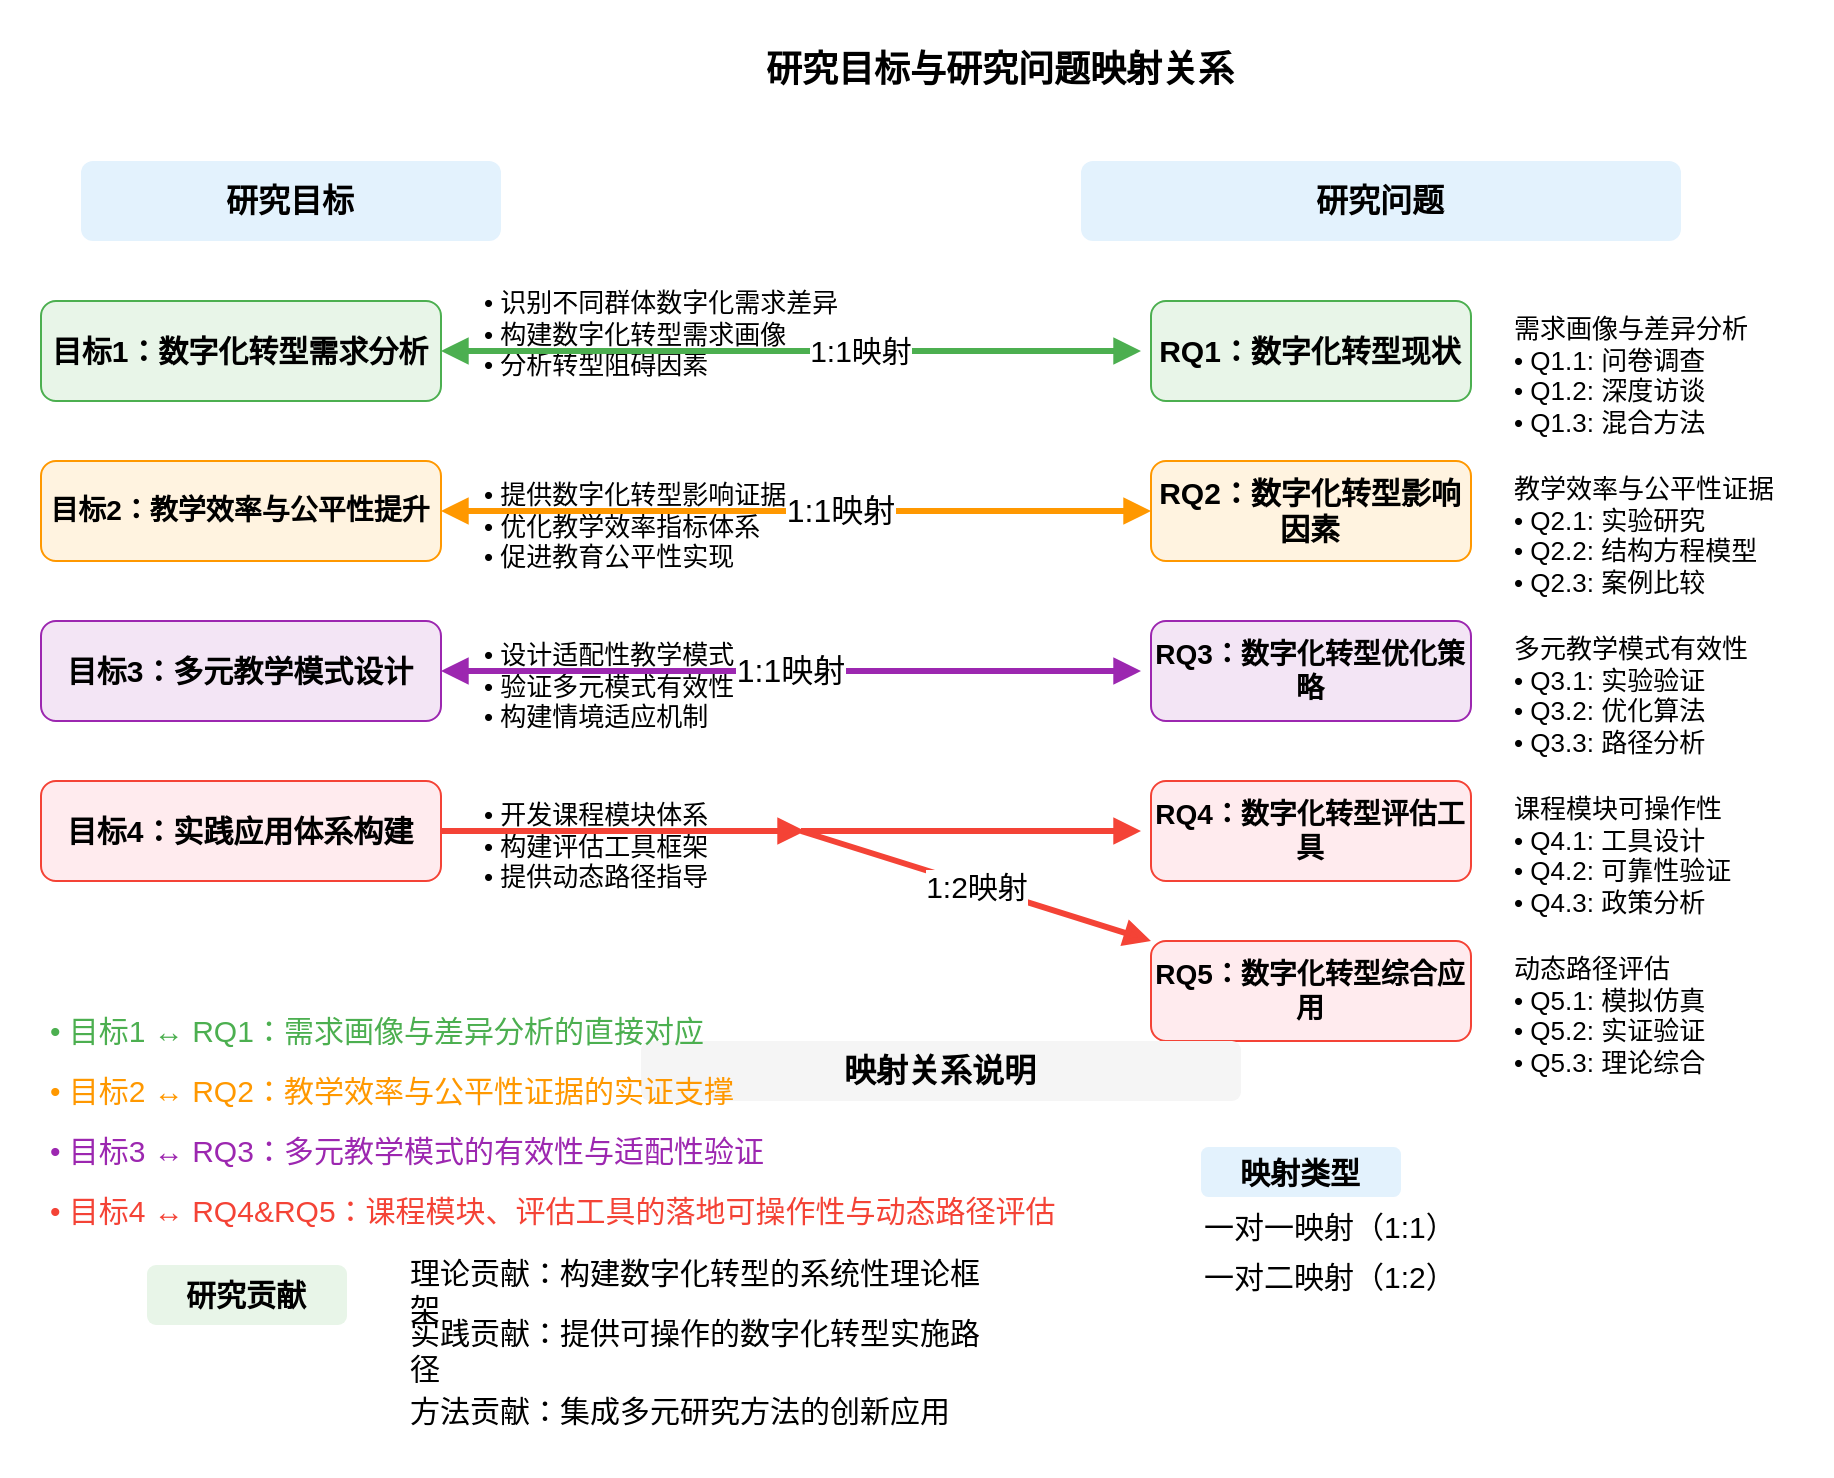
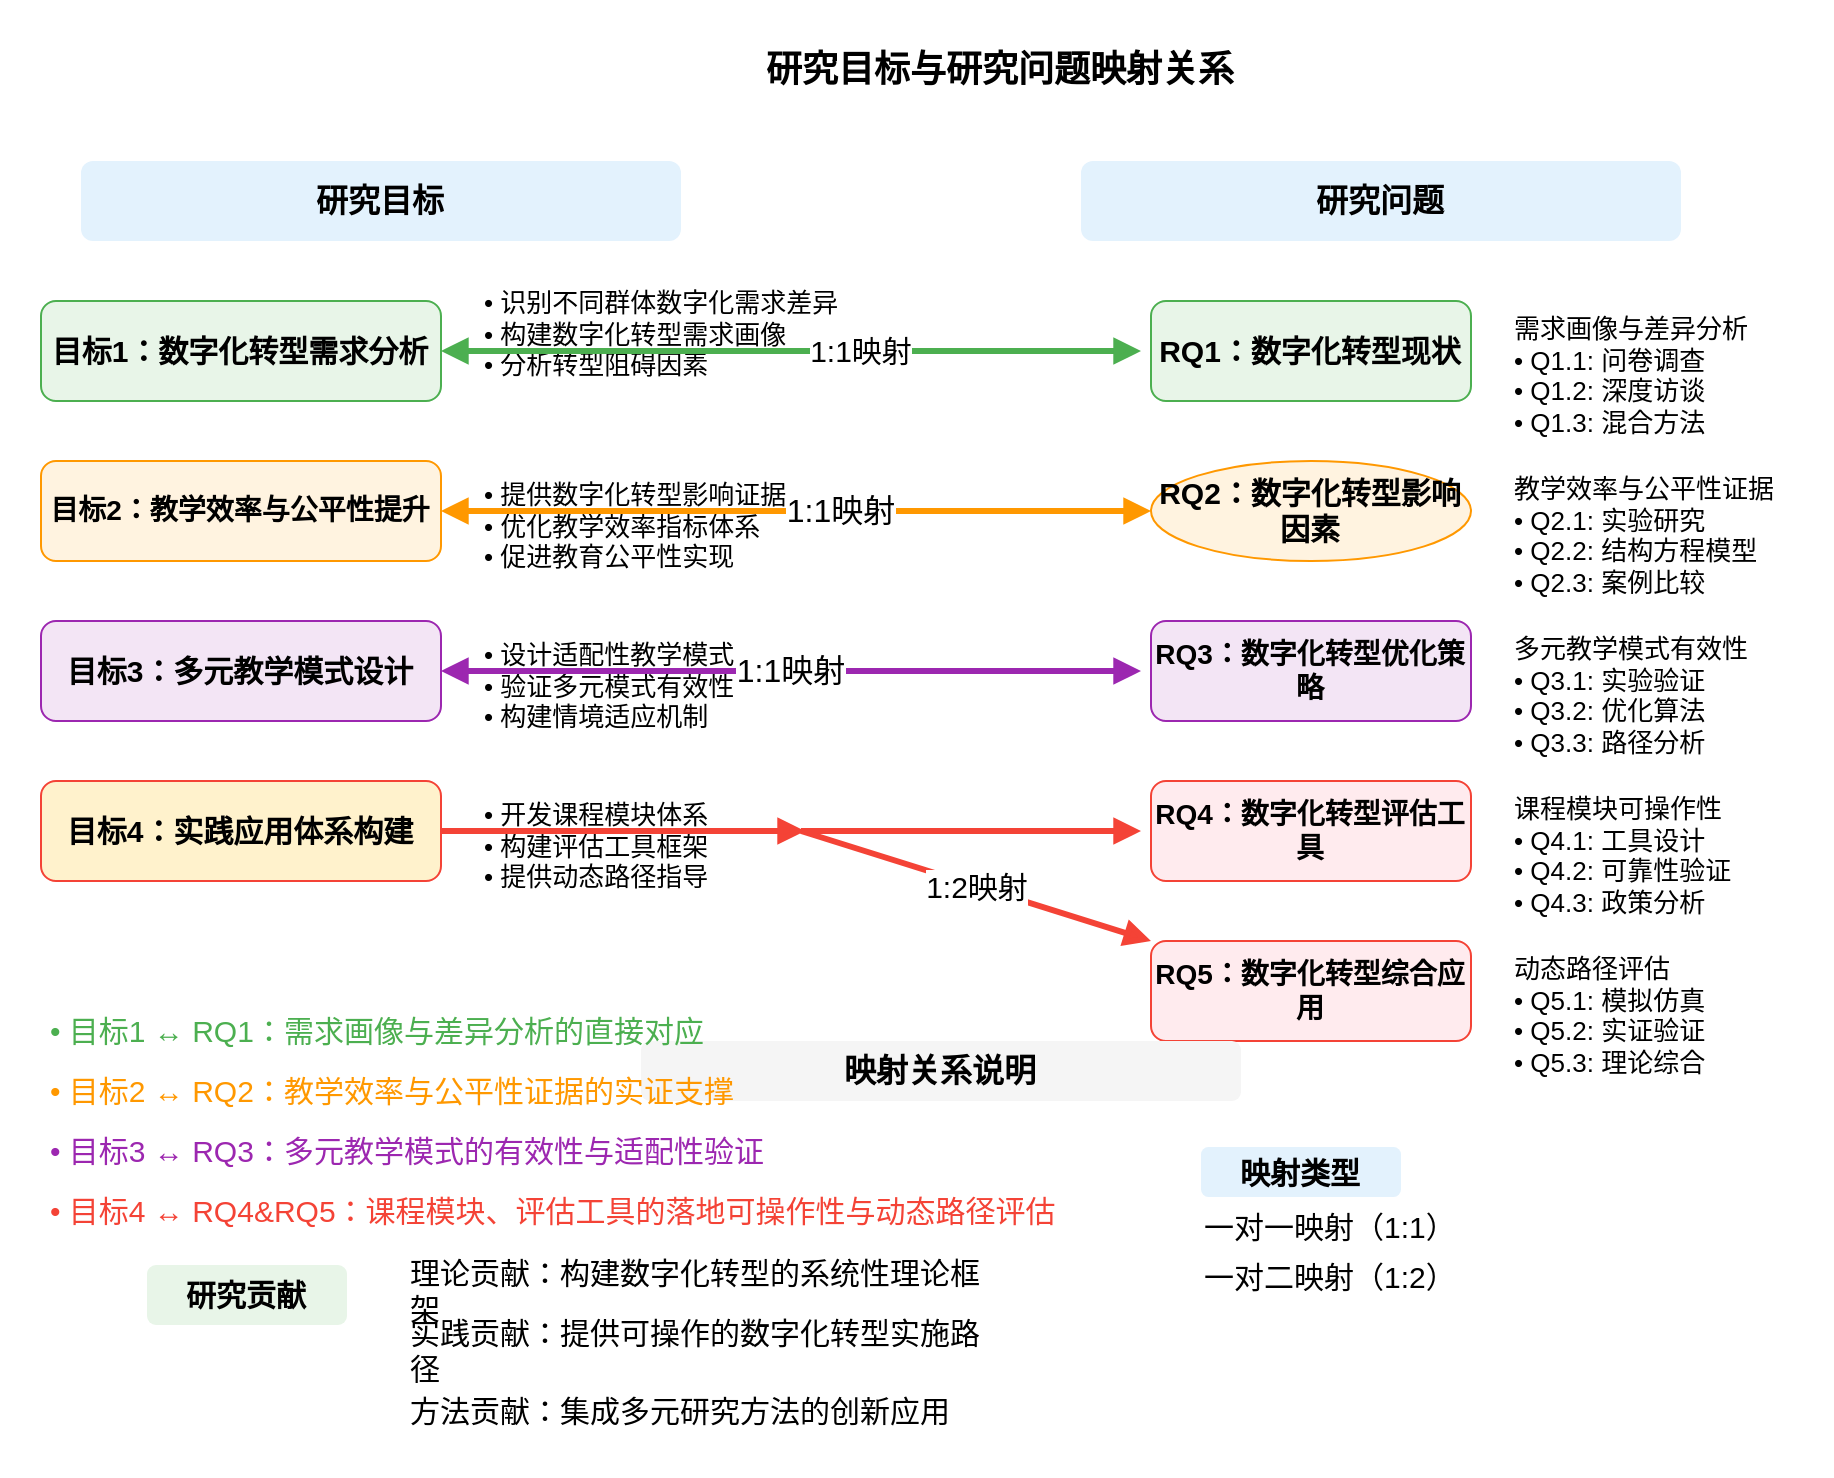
(291, 201) -> (381, 201)
(1311, 511) -> (1311, 511)
(241, 831) -> (241, 831)
